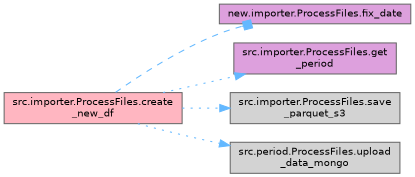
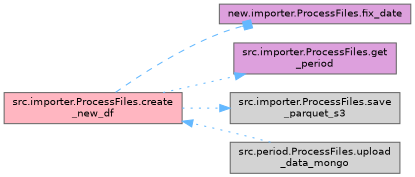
(179, 134) -> (232, 132)
